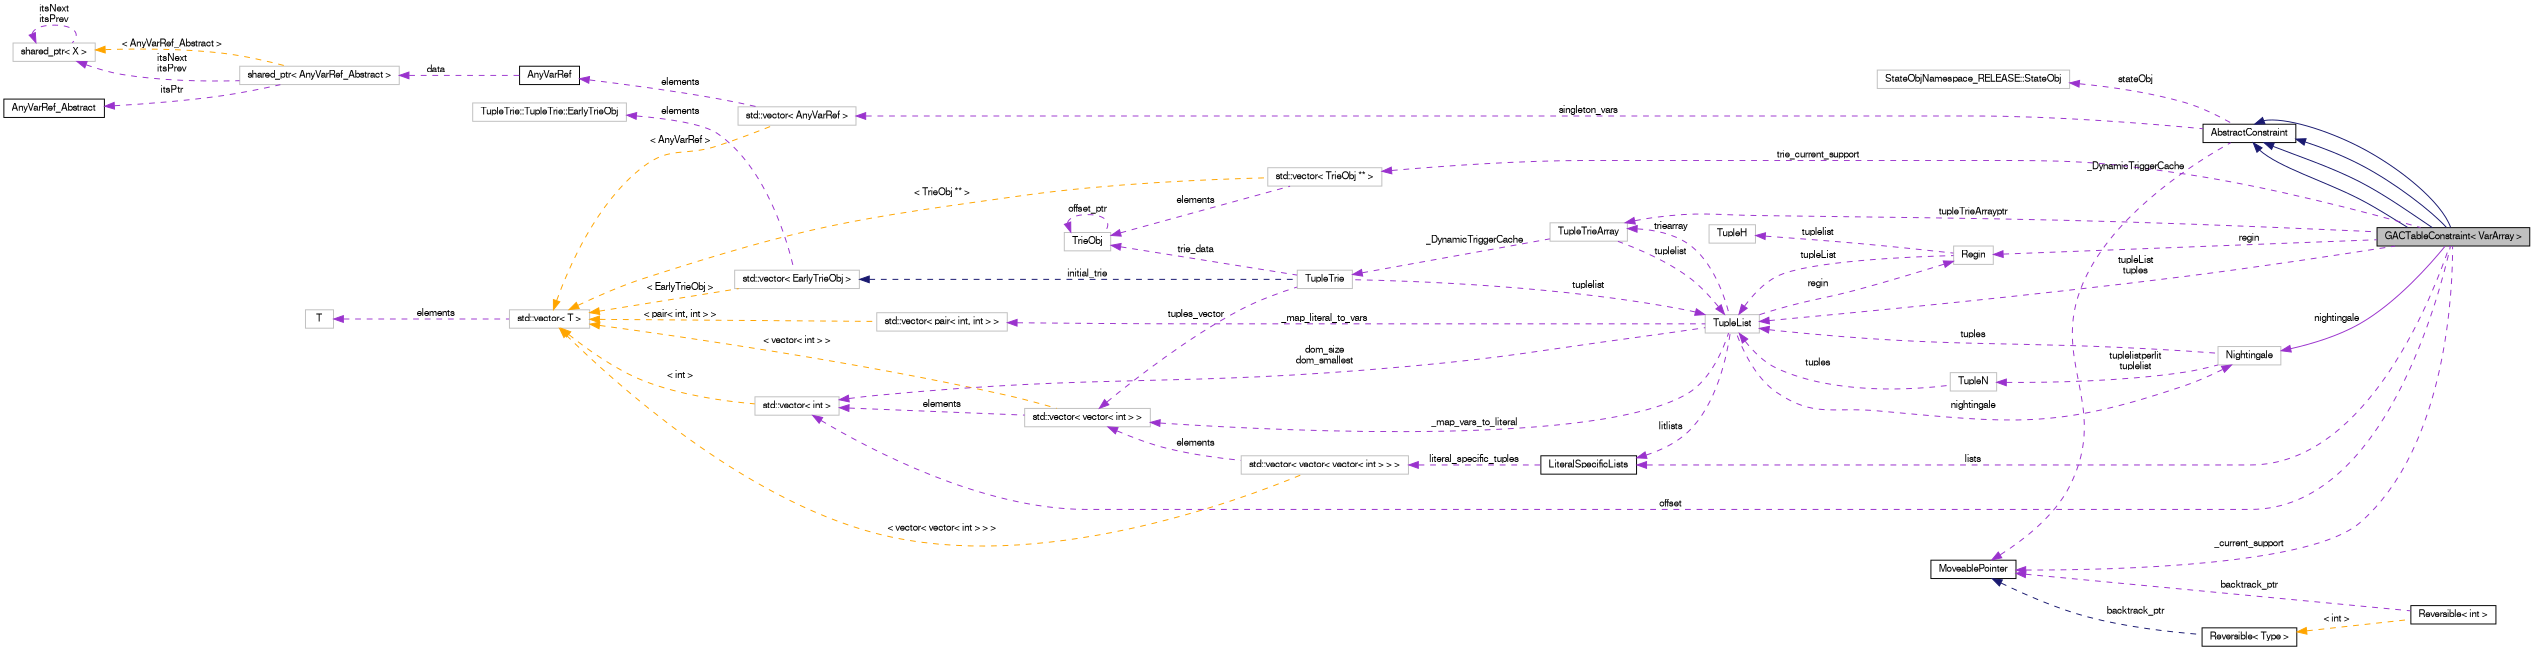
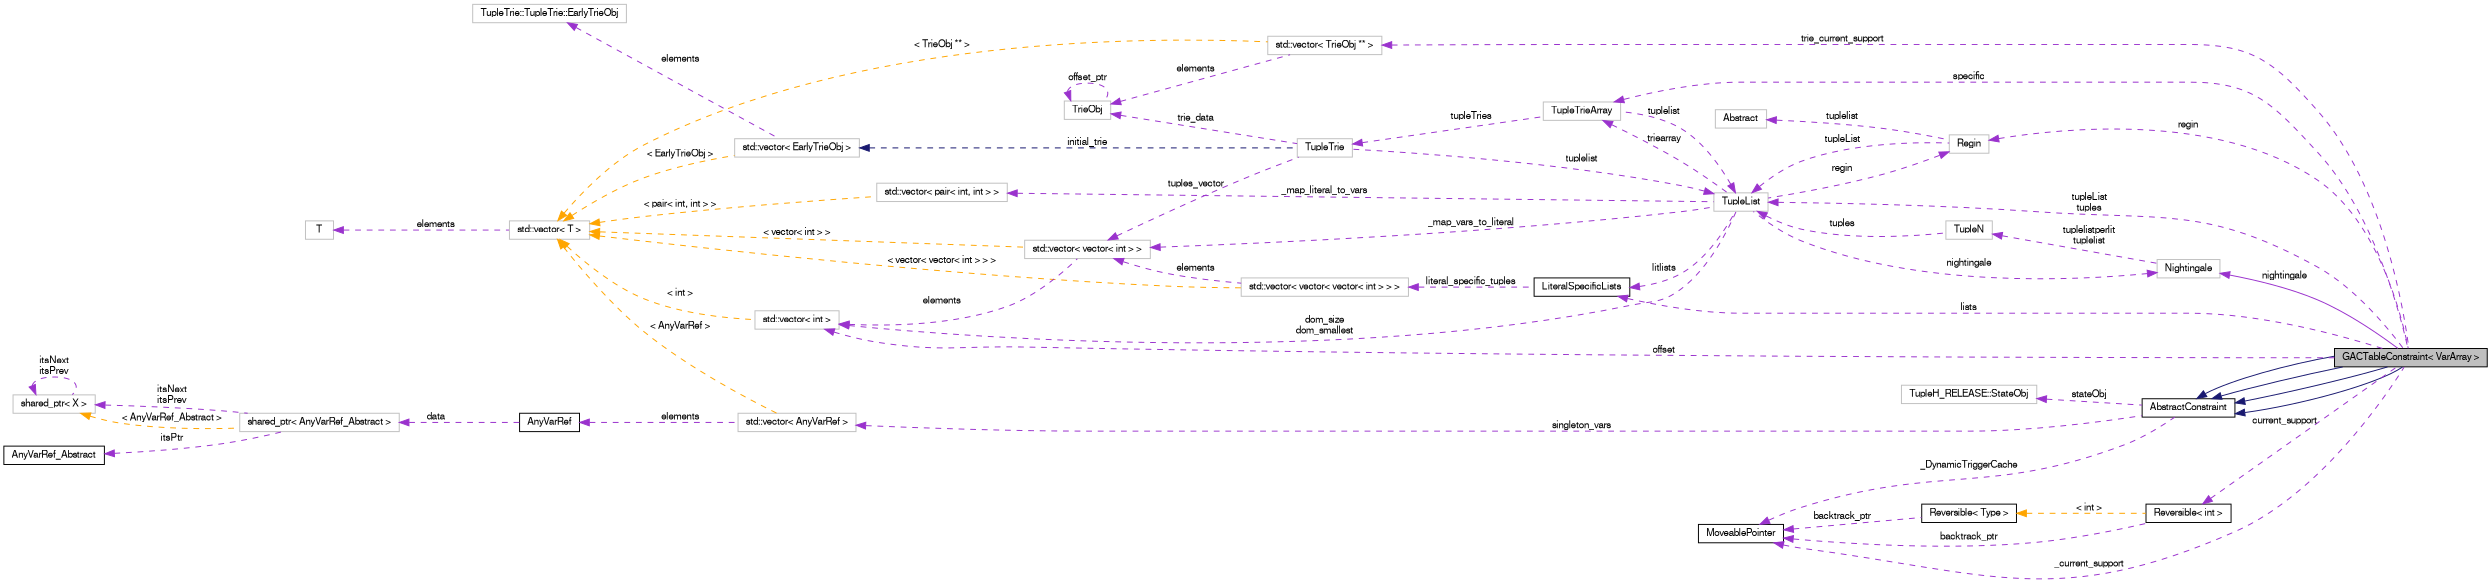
(1973, 79) -> (1969, 394)
(1973, 212) -> (1969, 77)
(1732, 234) -> (1741, 119)
(1475, 240) -> (1471, 116)
(1993, 344) -> none
none -> (2304, 433)
(2099, 620) -> (1857, 523)
